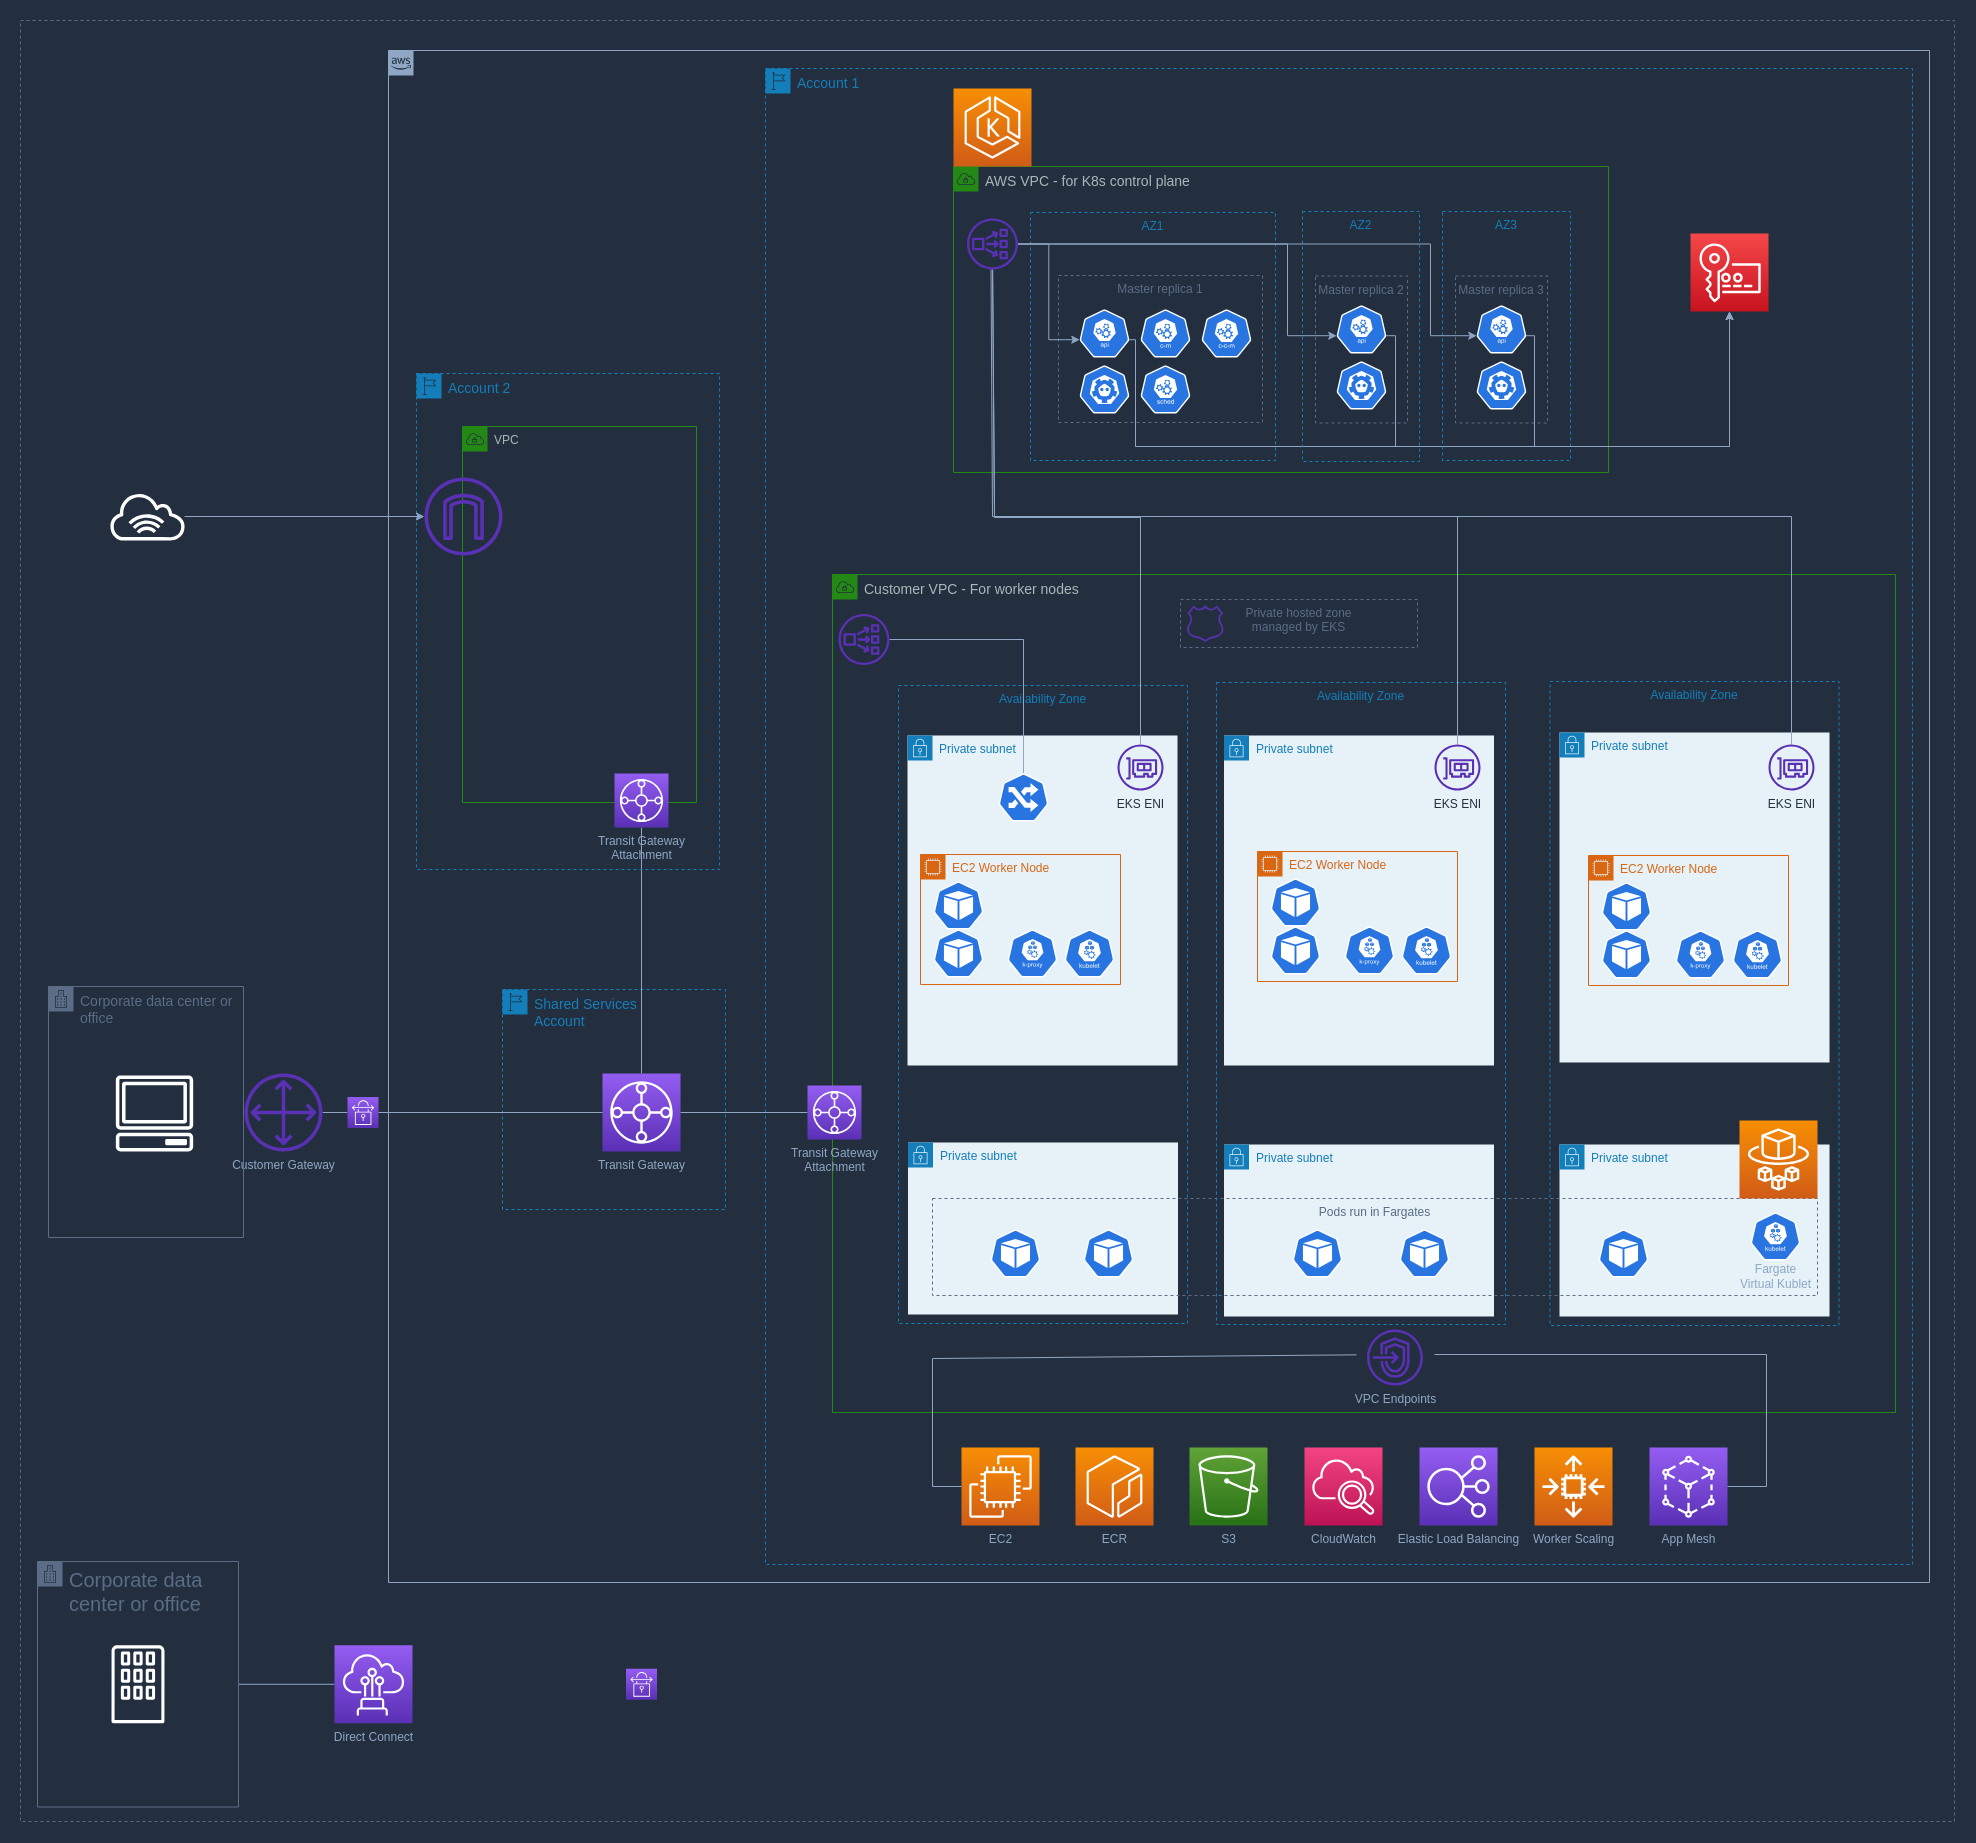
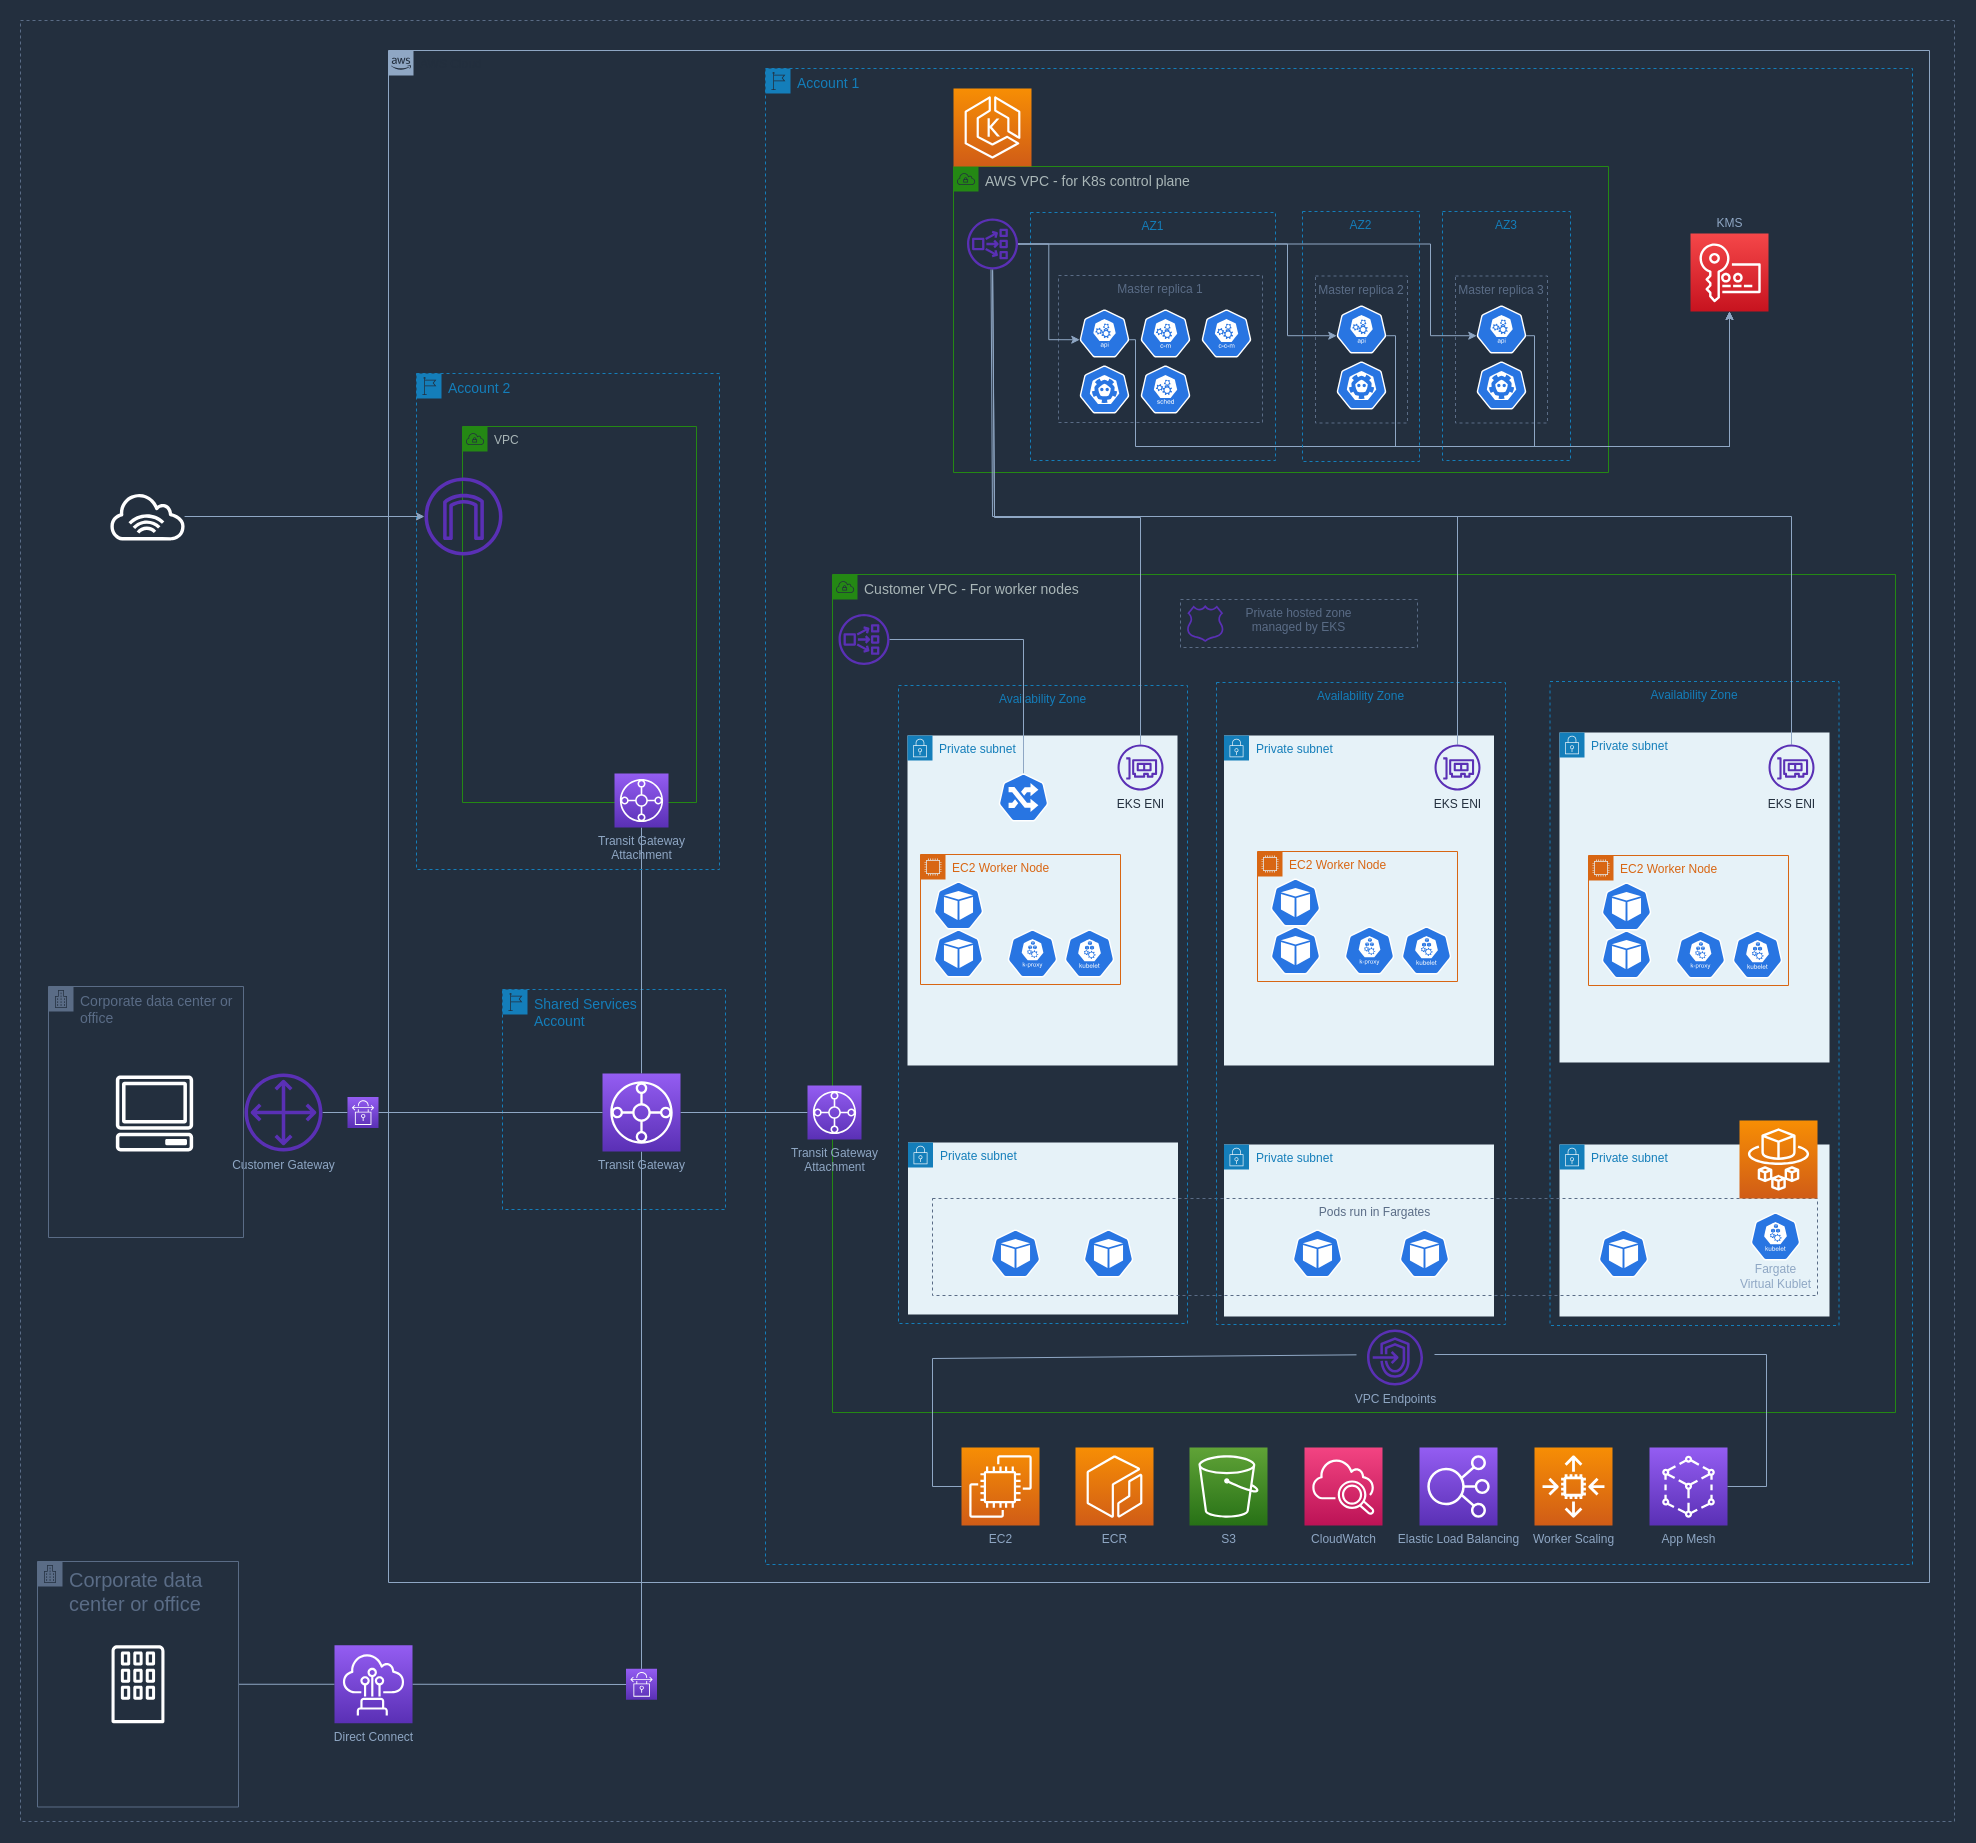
none -> (1730, 224)
none -> (642, 1411)
